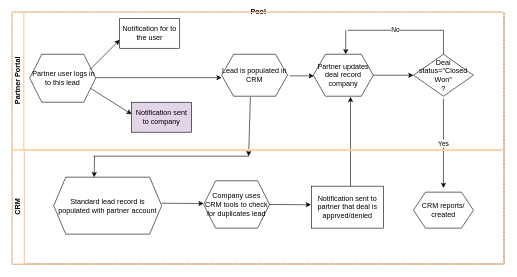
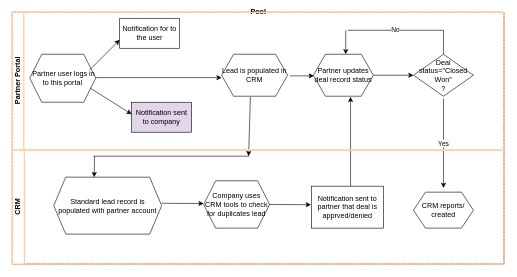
(344, 75) -> (344, 75)
(63, 78) -> (63, 78)
